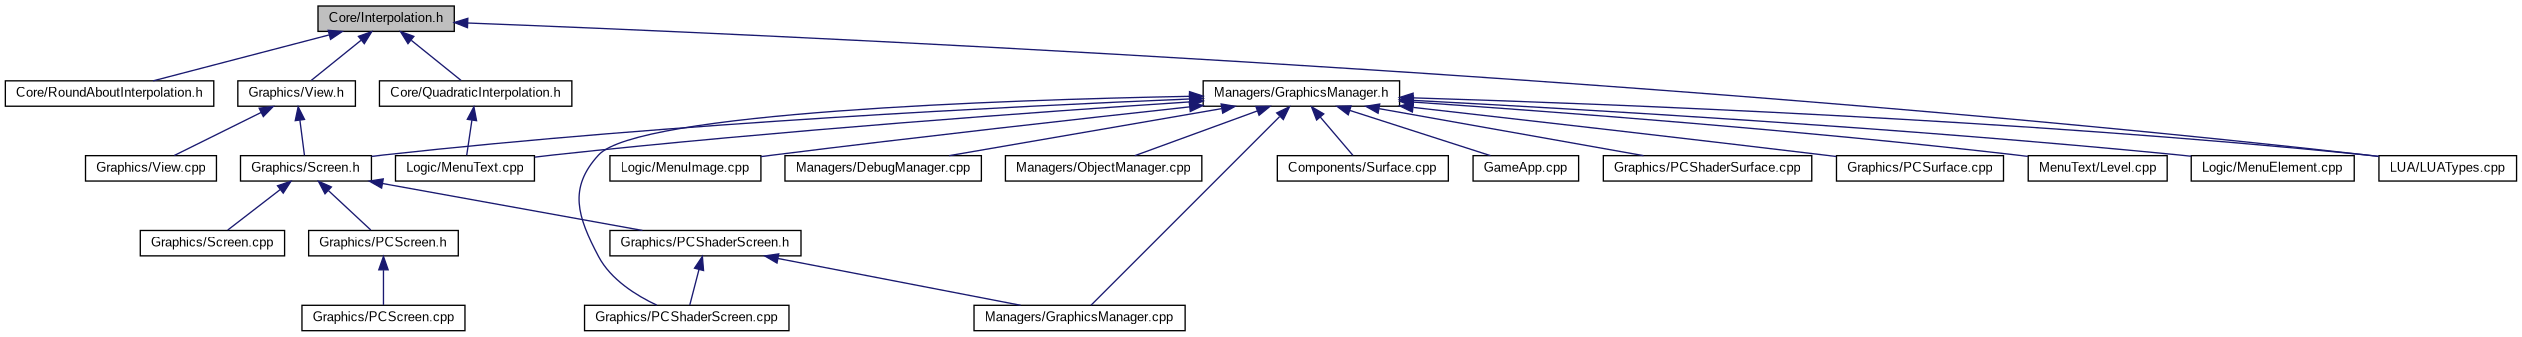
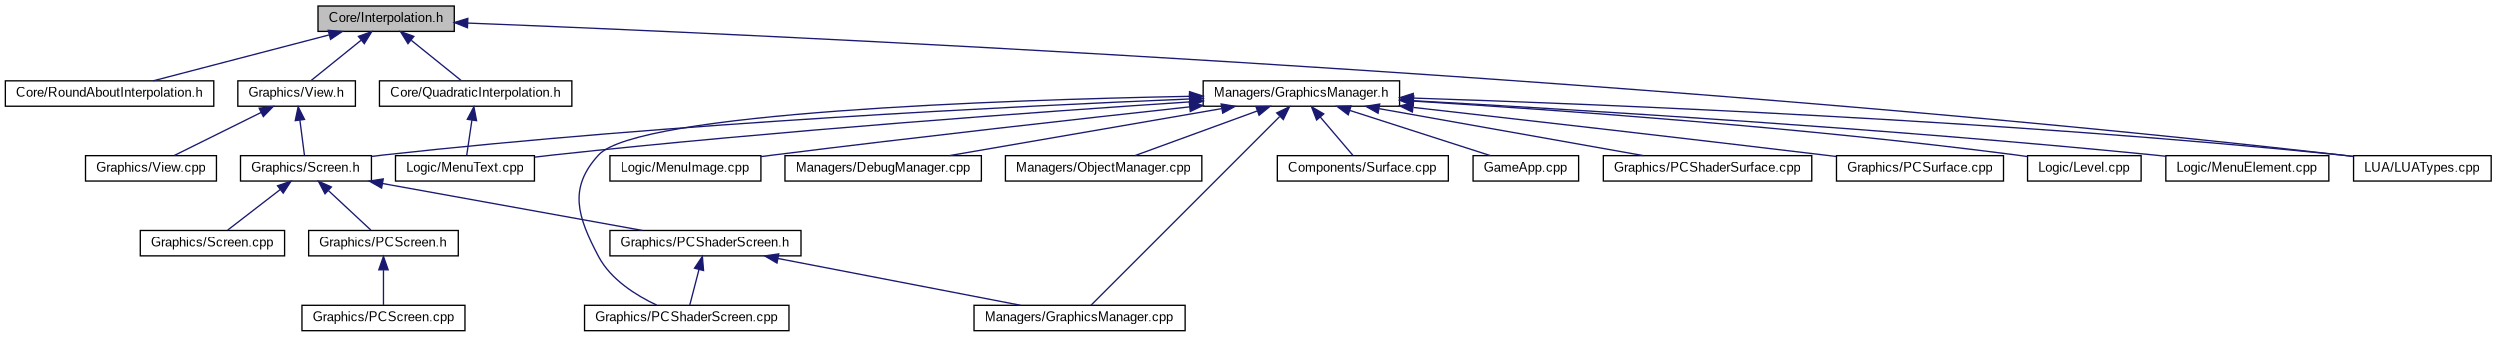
(2098, 168) -> (2084, 168)
